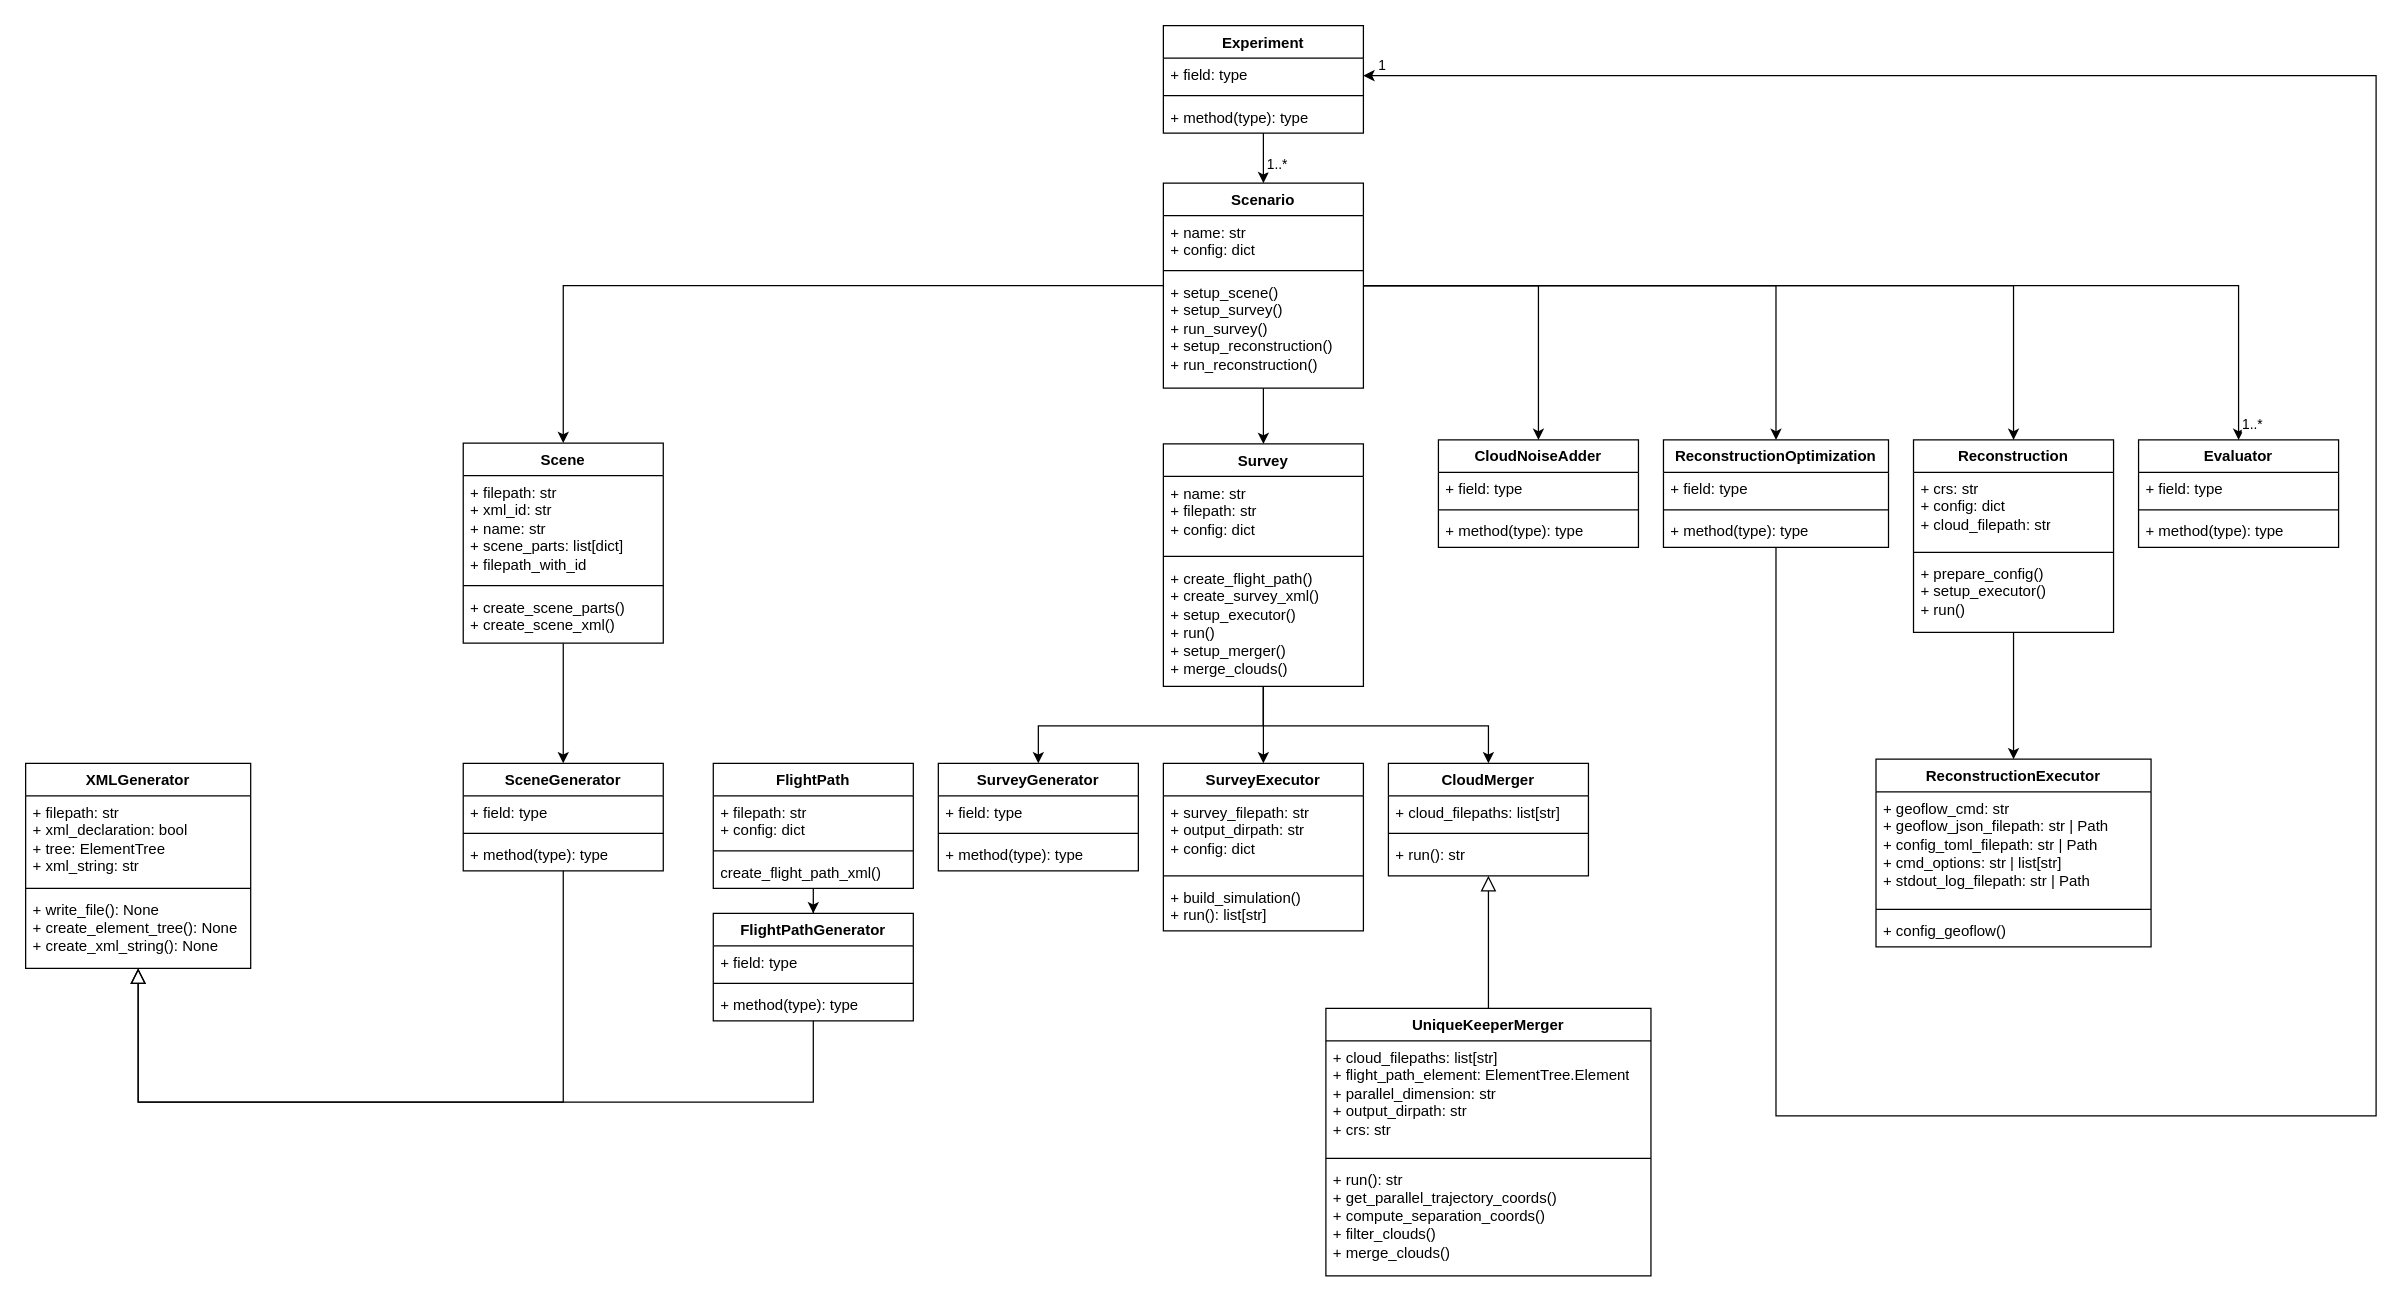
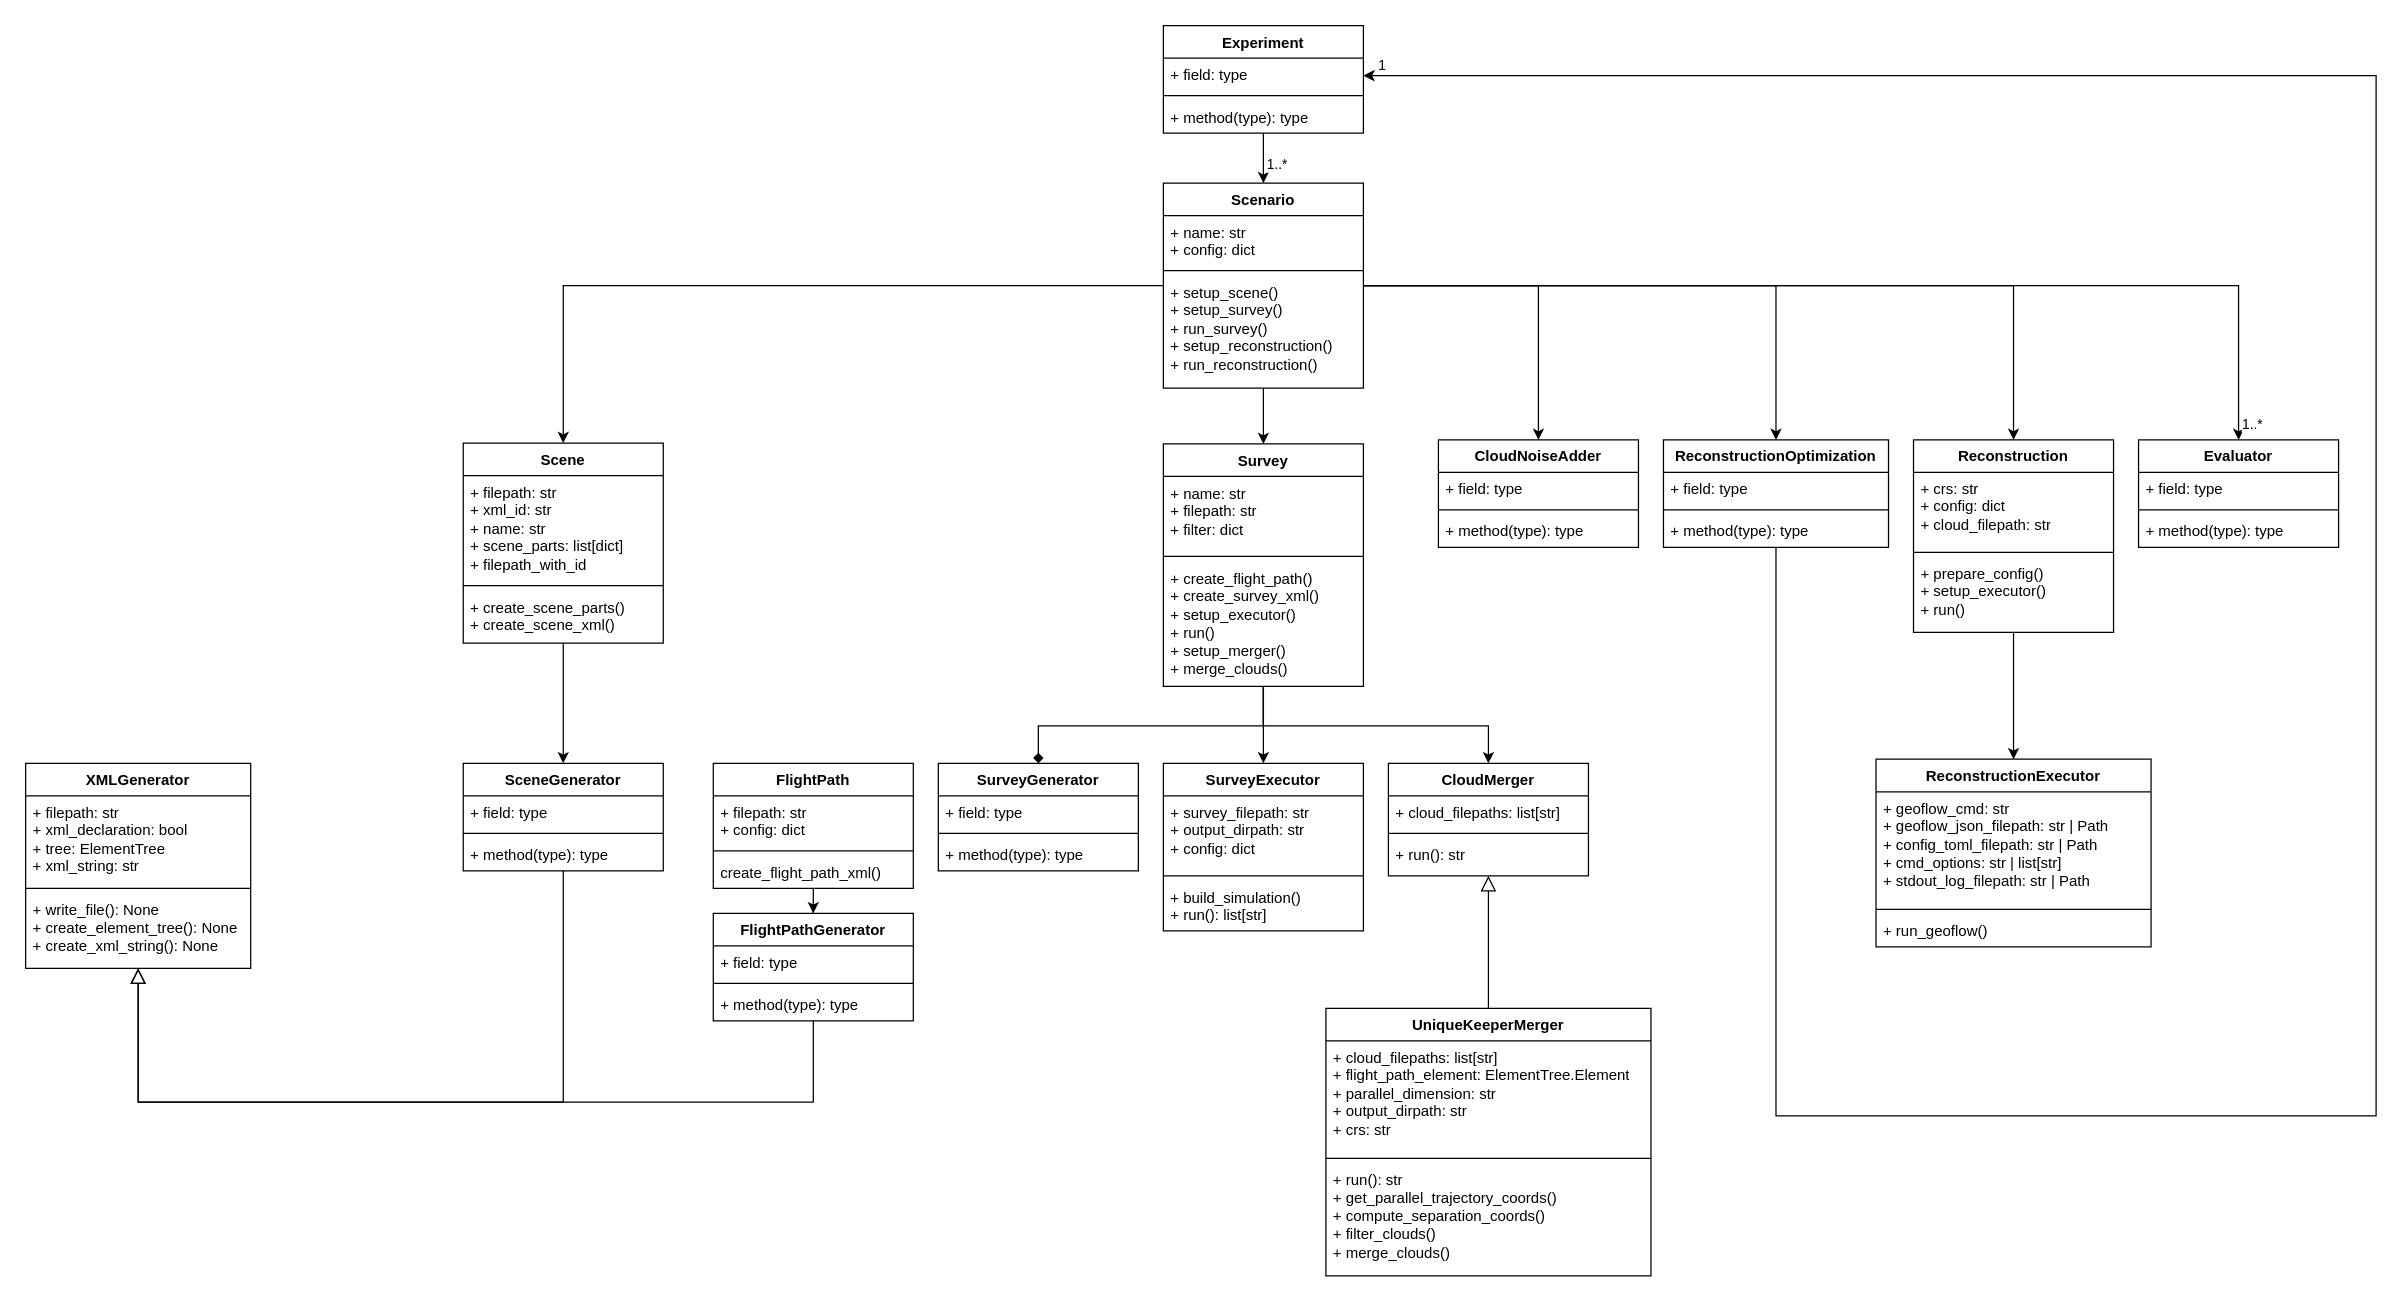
(1224, 513) -> (1224, 513)
(1038, 753) -> (1038, 752)
(1953, 932) -> (1942, 932)
